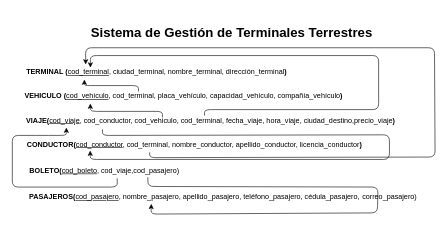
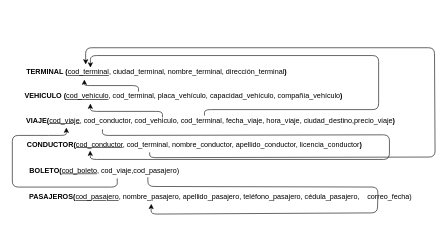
(231, 33) -> none
(389, 197) -> (389, 197)
